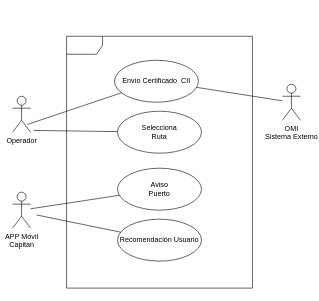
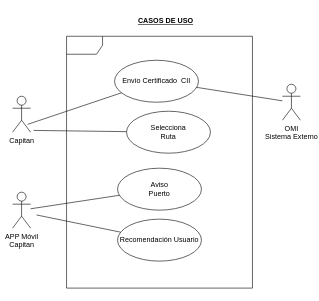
none -> (165, 21)
(159, 132) -> (168, 132)
(22, 141) -> (22, 141)
